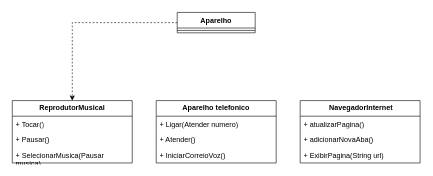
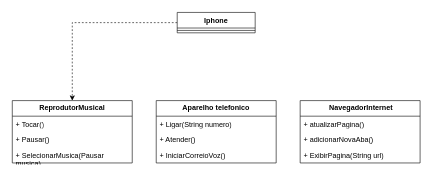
(216, 21) -> (216, 21)
(203, 125) -> (201, 125)
